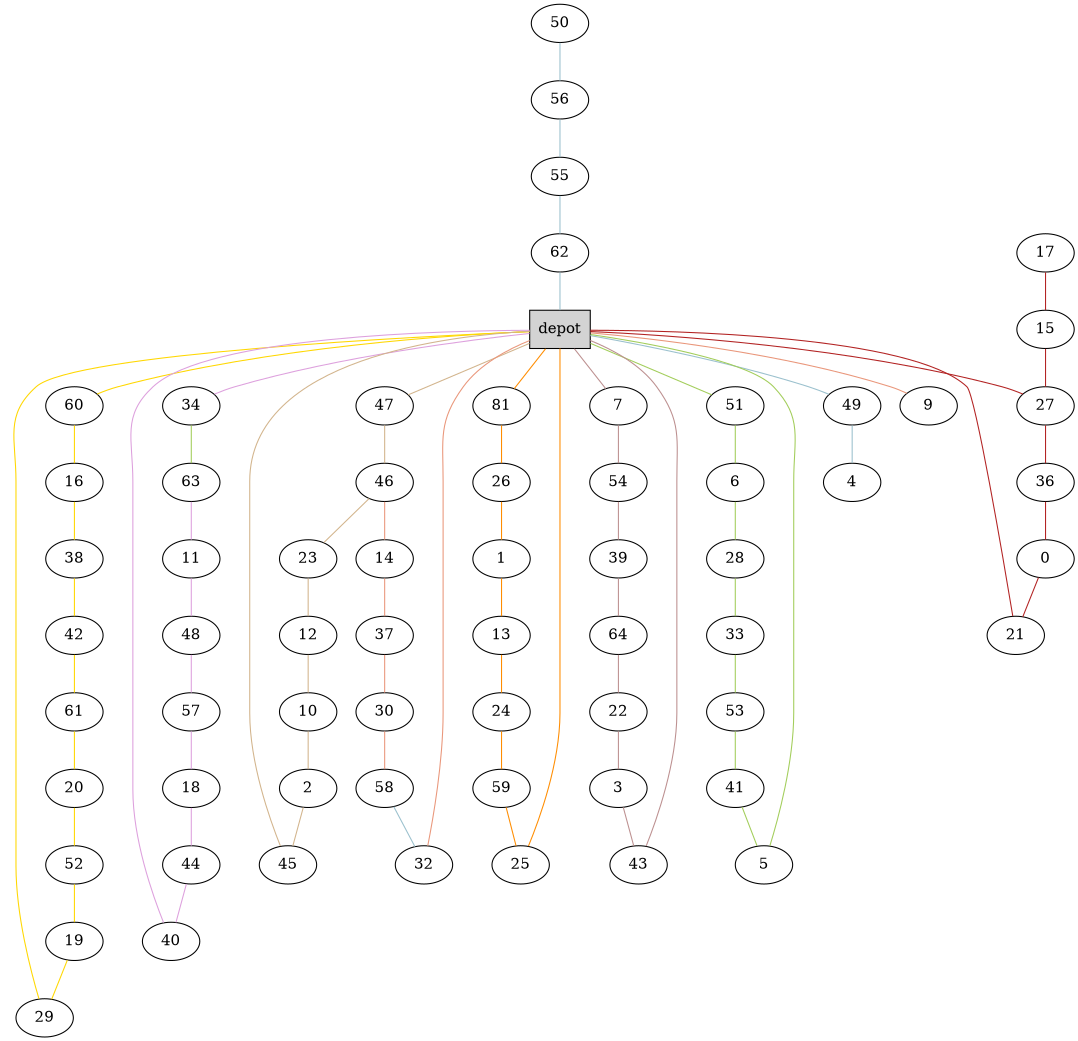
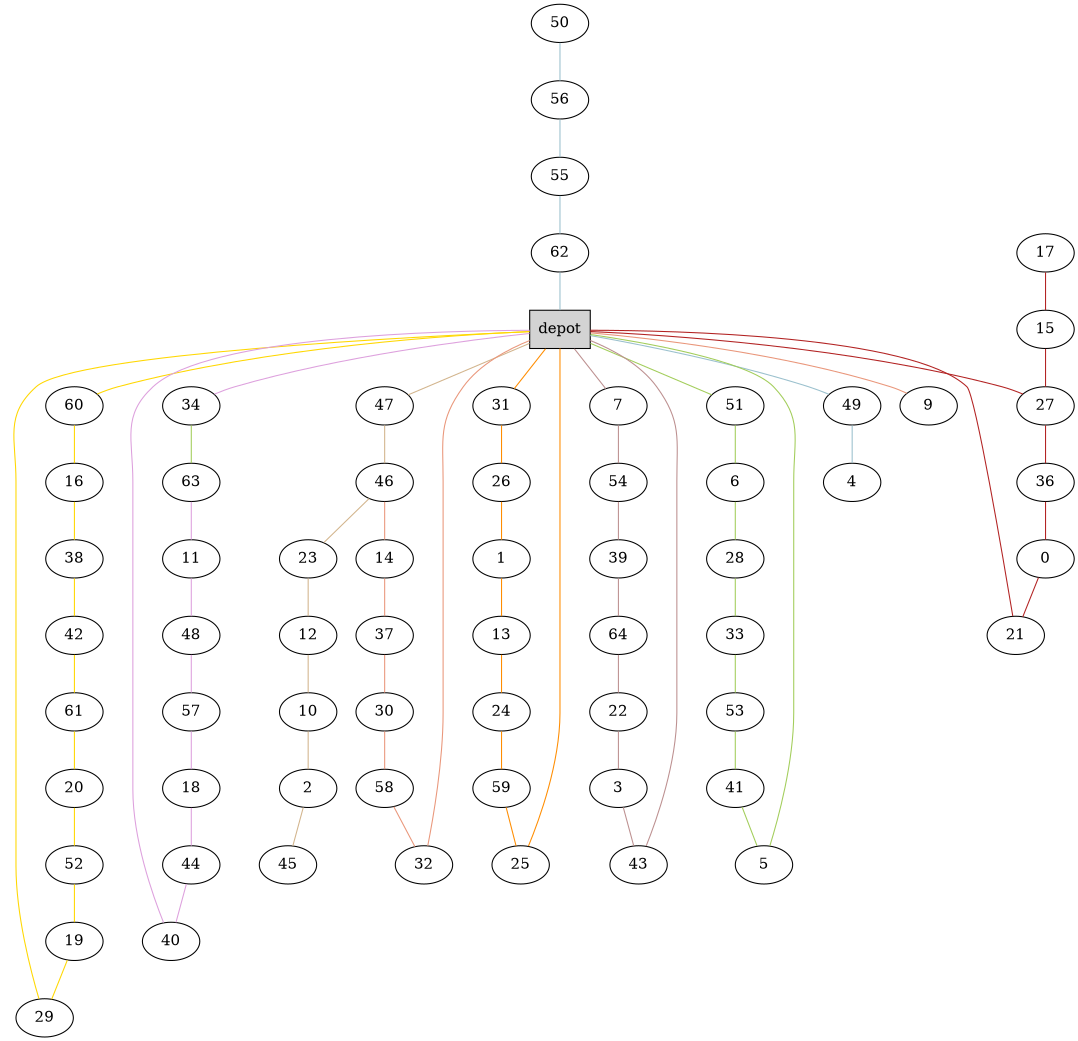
(502, 406) -> (502, 406)
(250, 493) -> none
(404, 827) -> (404, 827)
